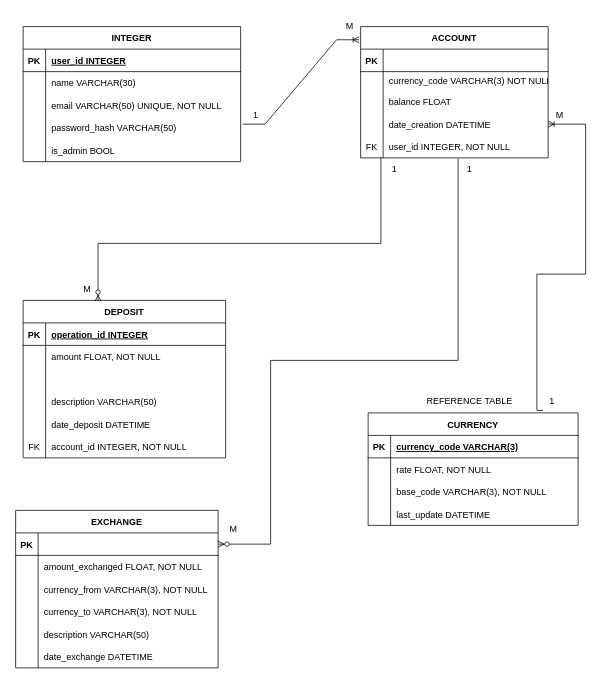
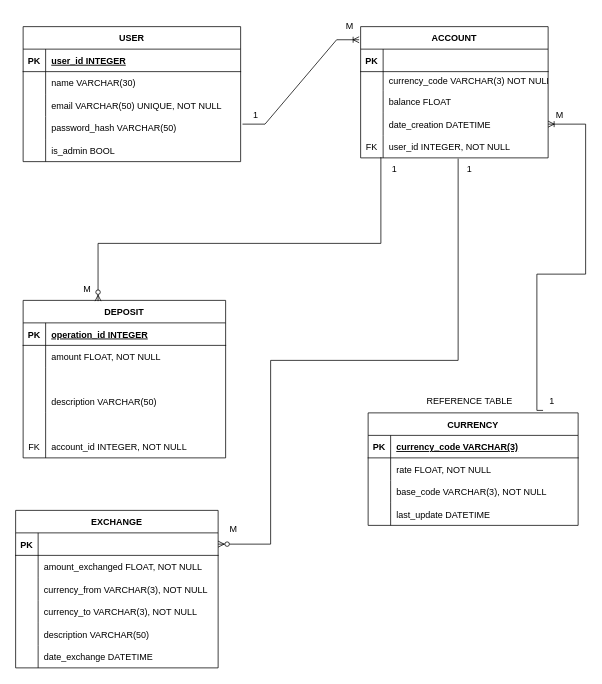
(131, 38) -> (131, 38)
(135, 424) -> none
